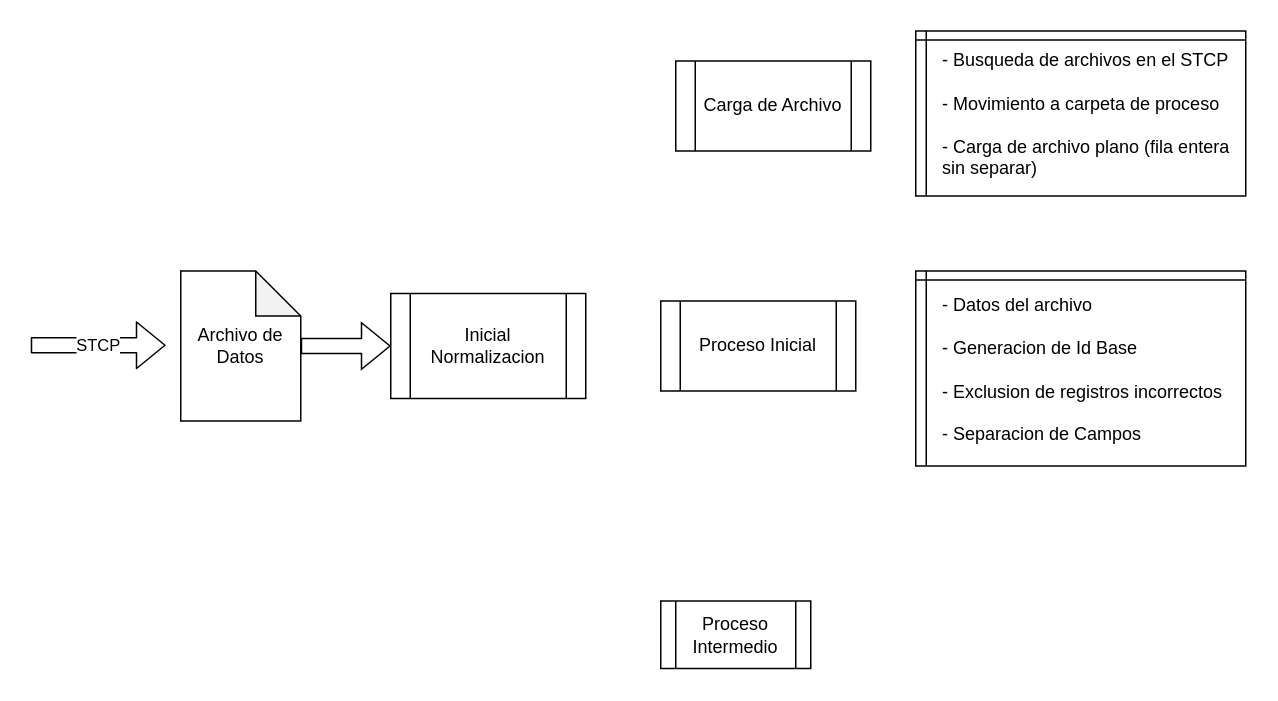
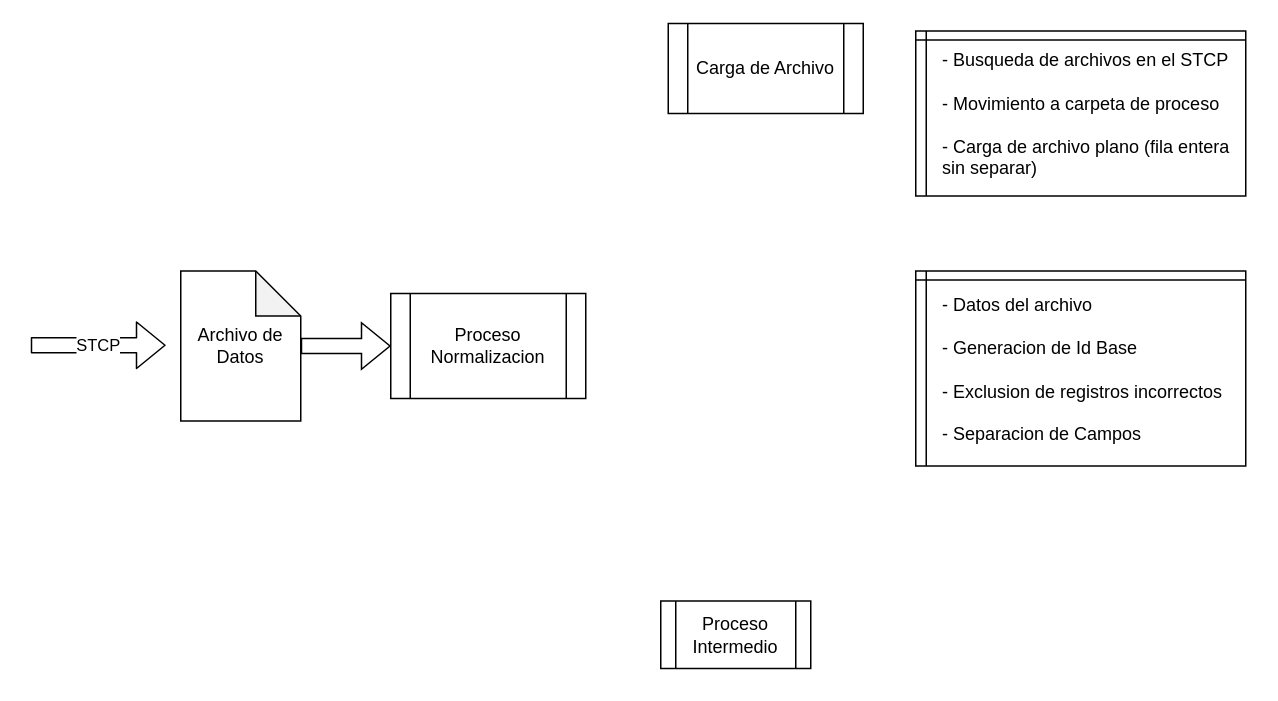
(773, 106) -> (766, 68)
(488, 346) -> (488, 346)
(758, 346) -> none
